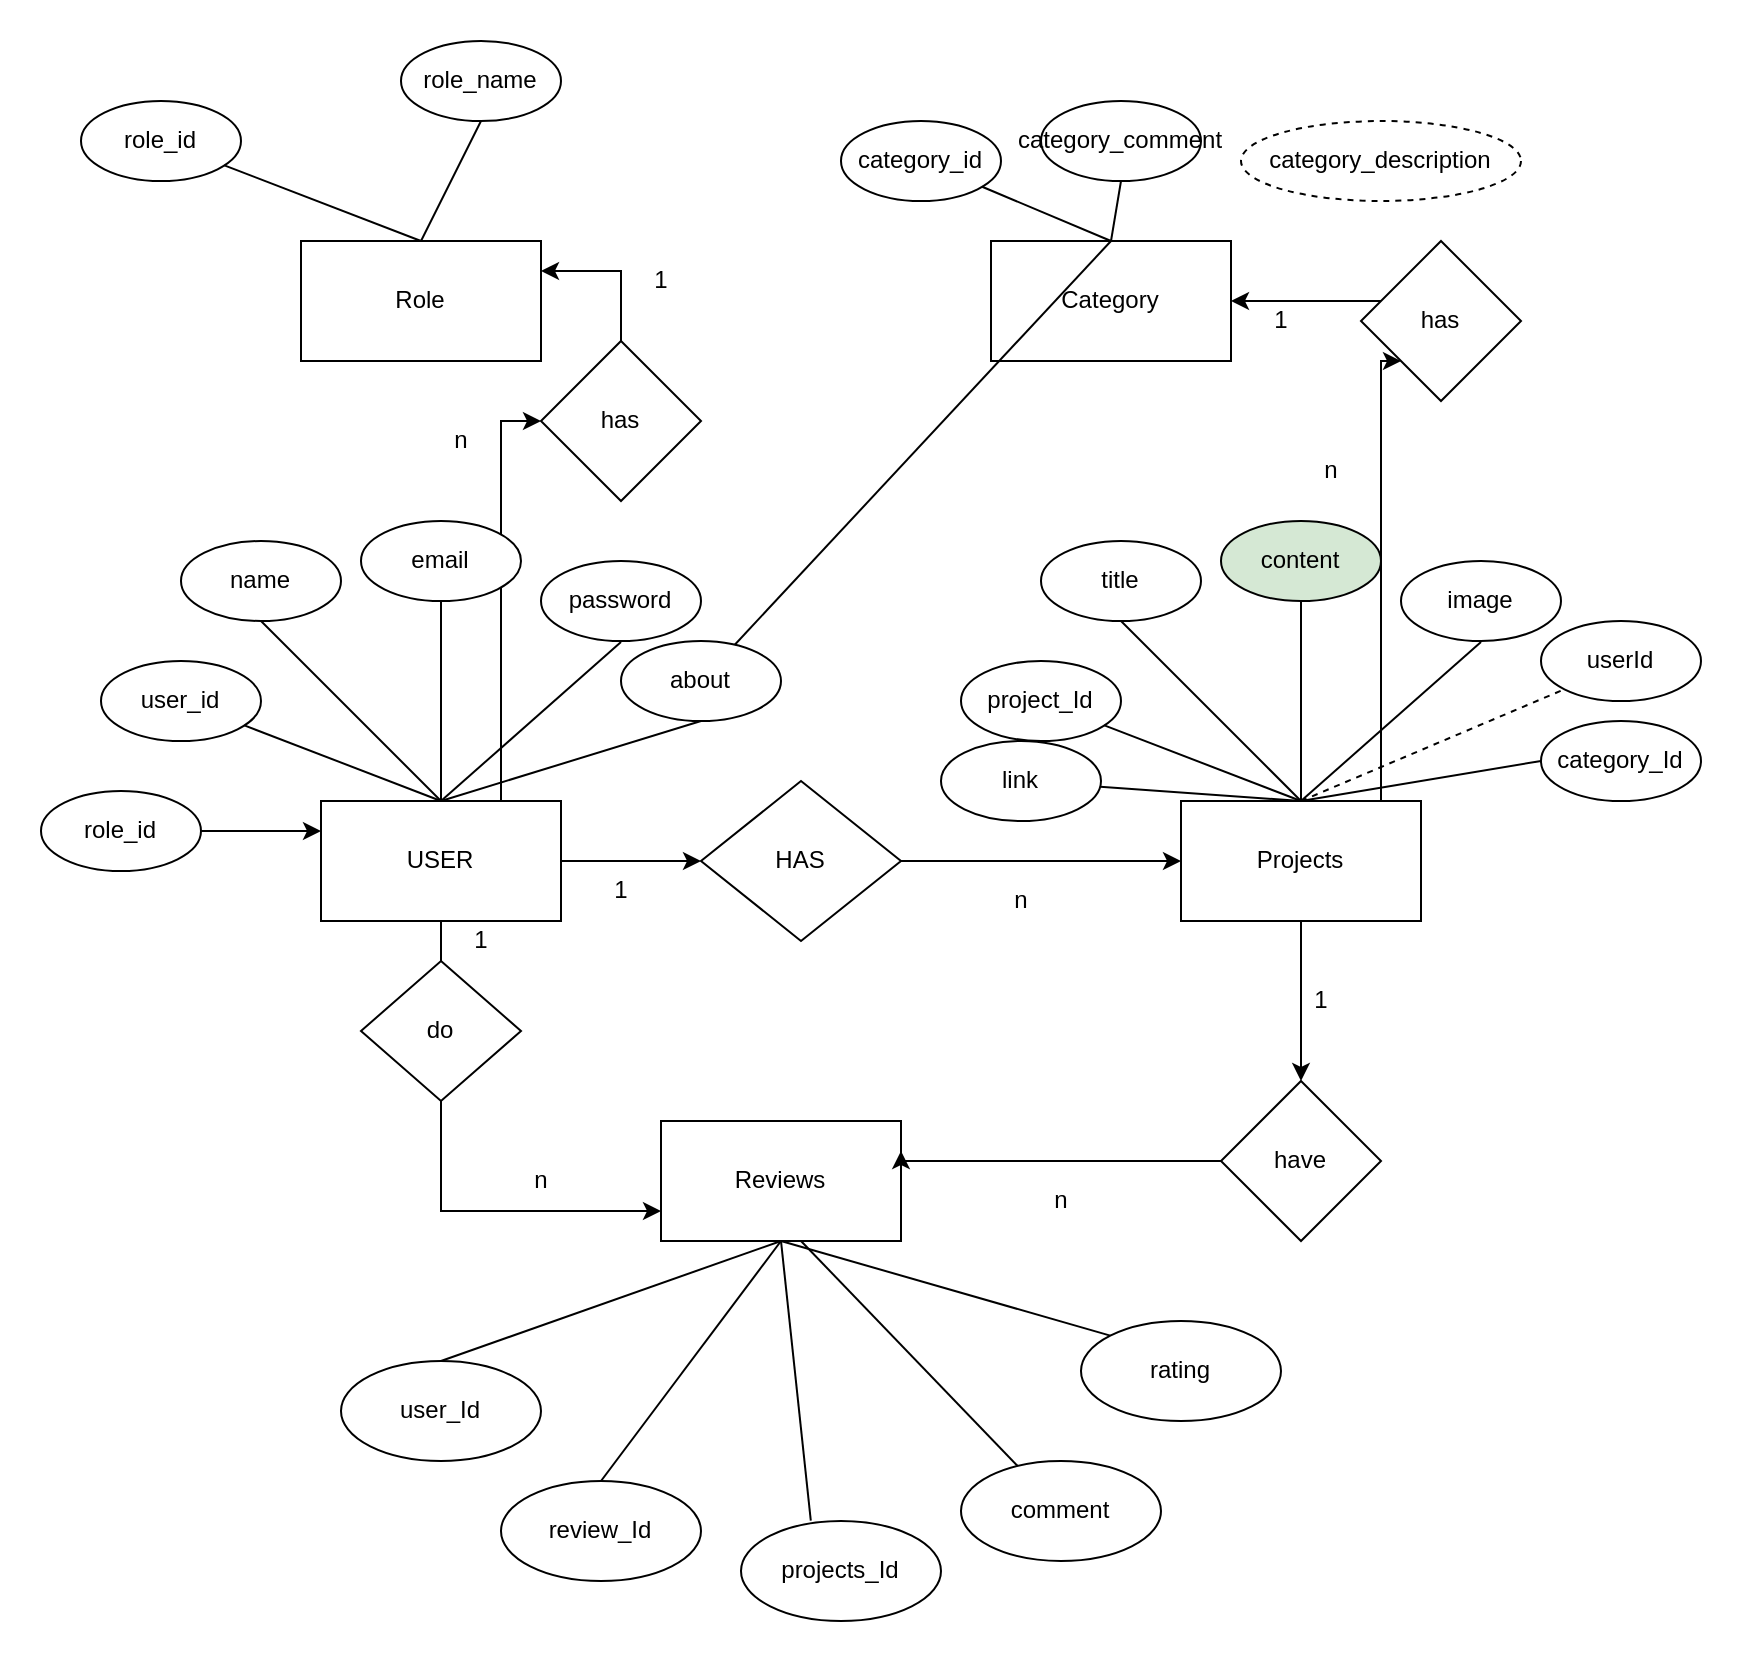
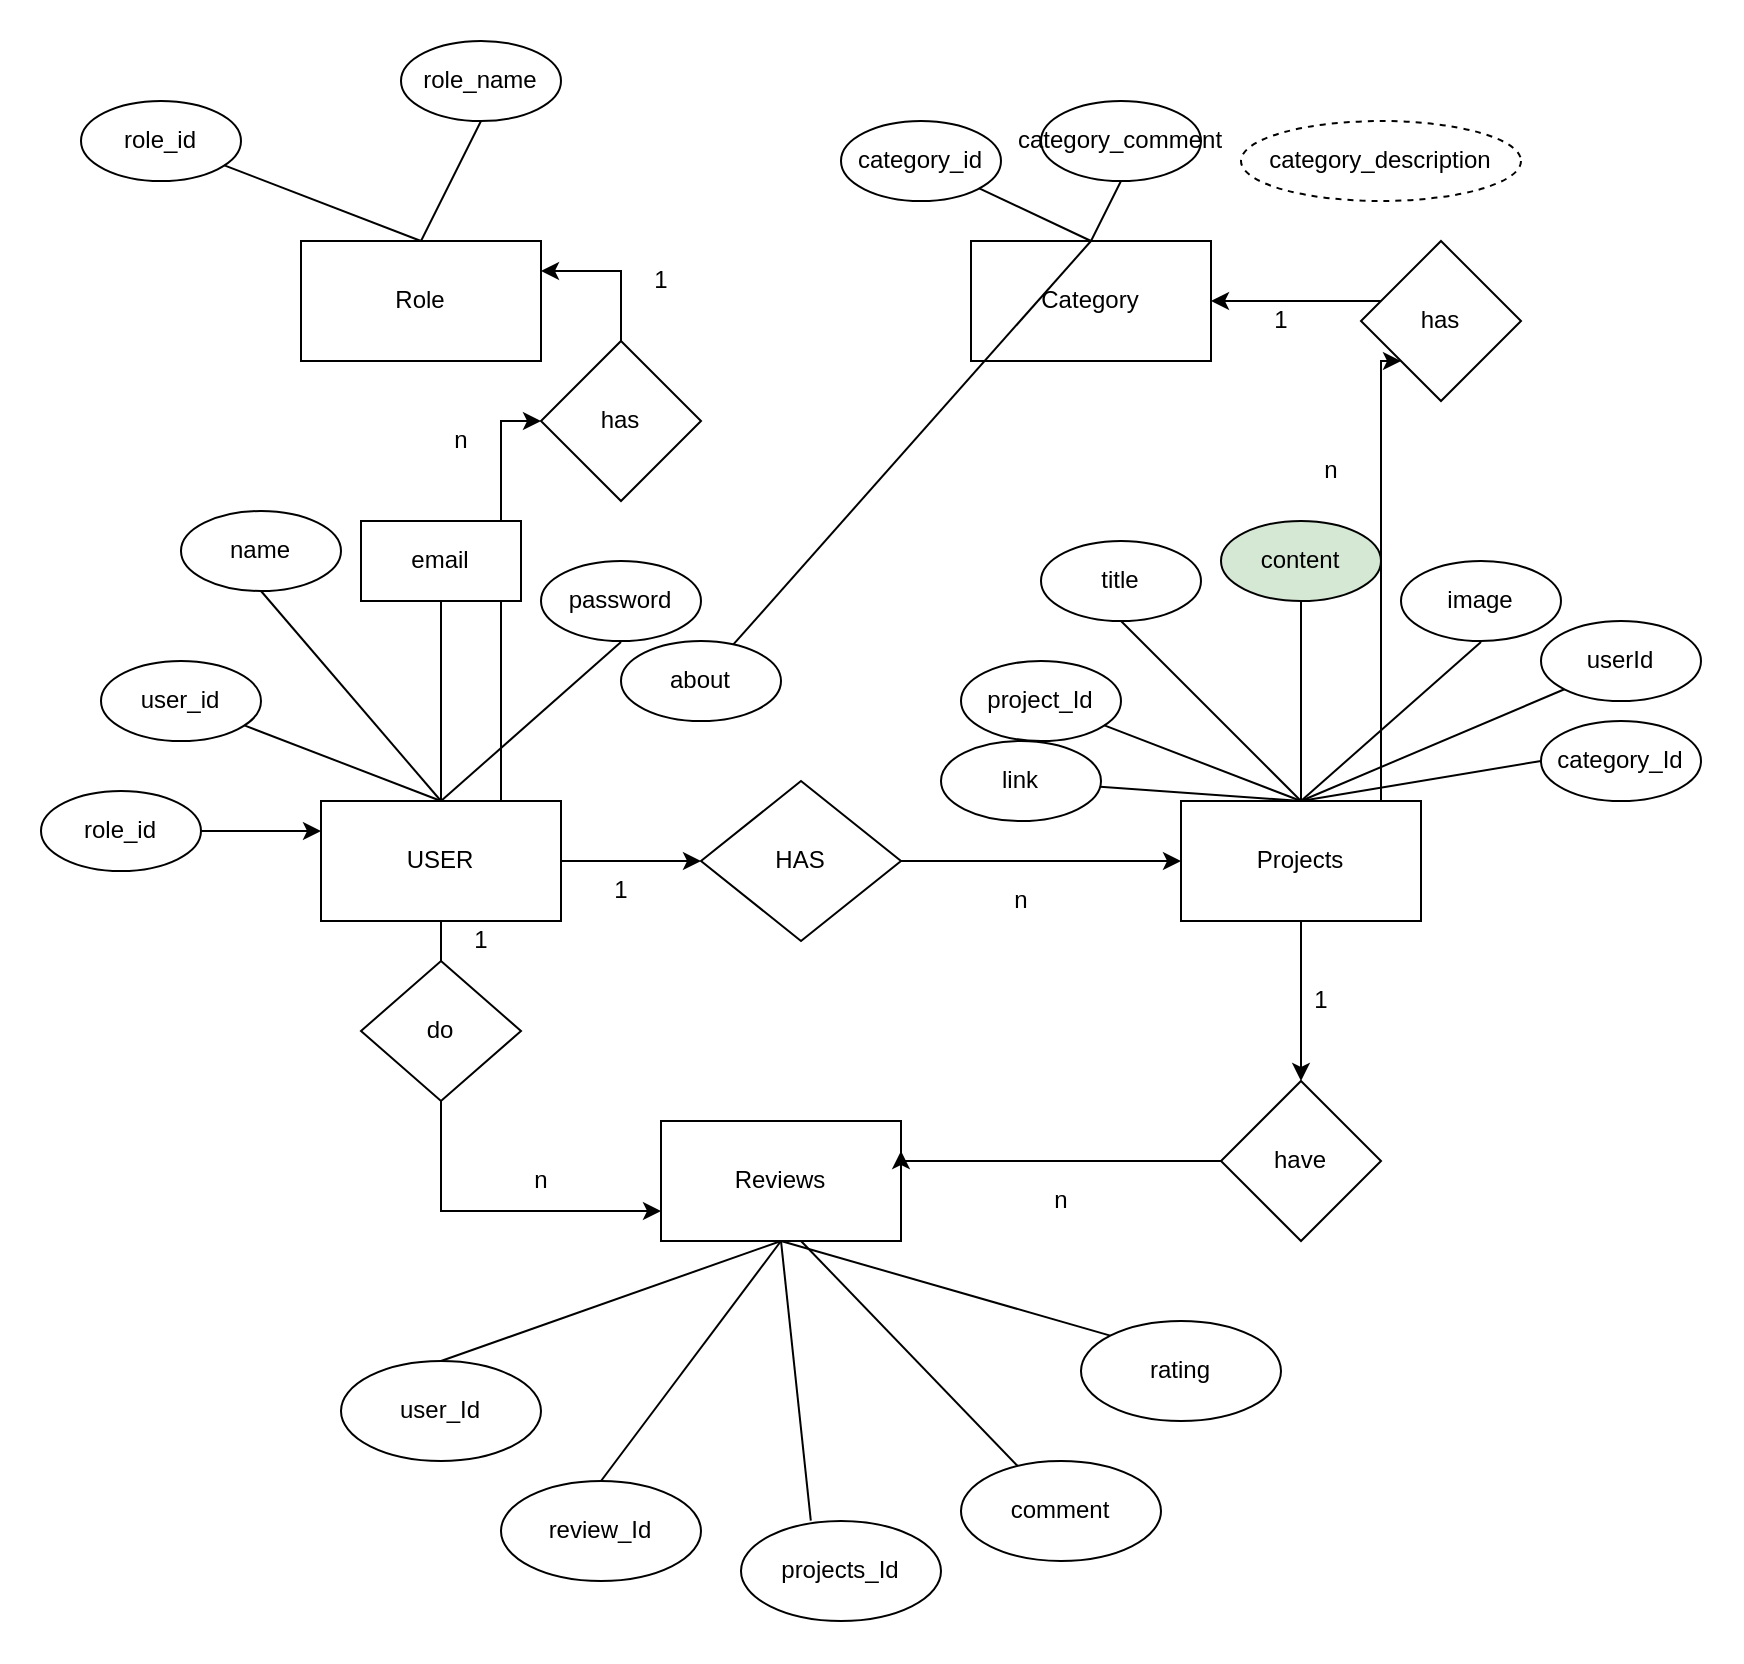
(1111, 301) -> (1091, 301)
(441, 561) -> (441, 561)
(261, 581) -> (261, 551)
(1437, 743) -> (1437, 743)
(573, 760) -> none
